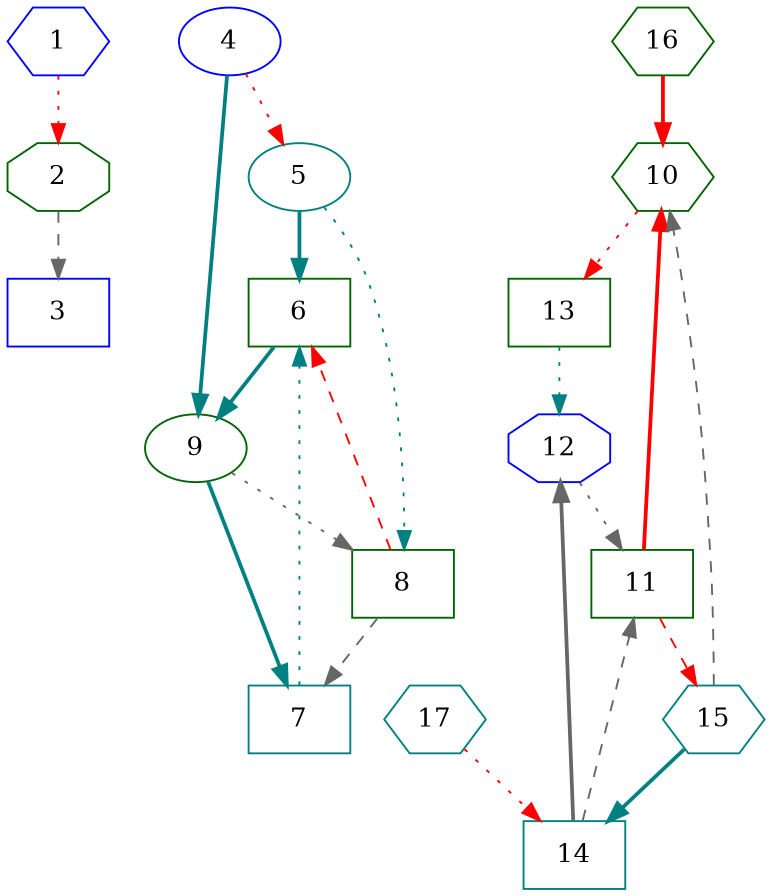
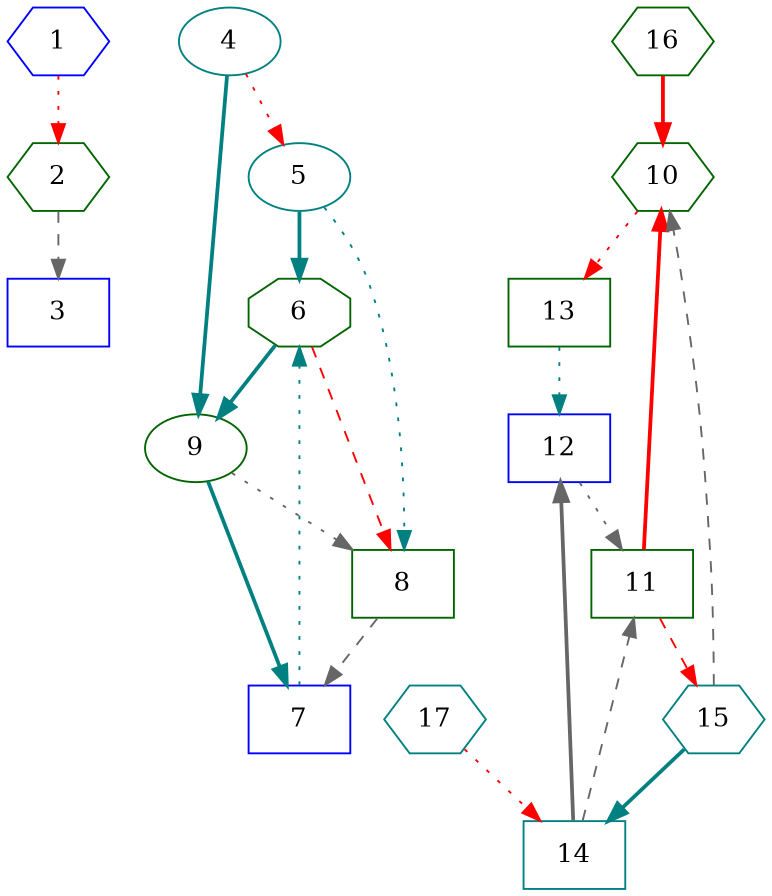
(230, 41) -> (230, 41)
(58, 177) -> (58, 177)
(299, 313) -> (299, 313)
(559, 448) -> (559, 448)
(355, 457) -> (348, 439)
(299, 719) -> (299, 719)
